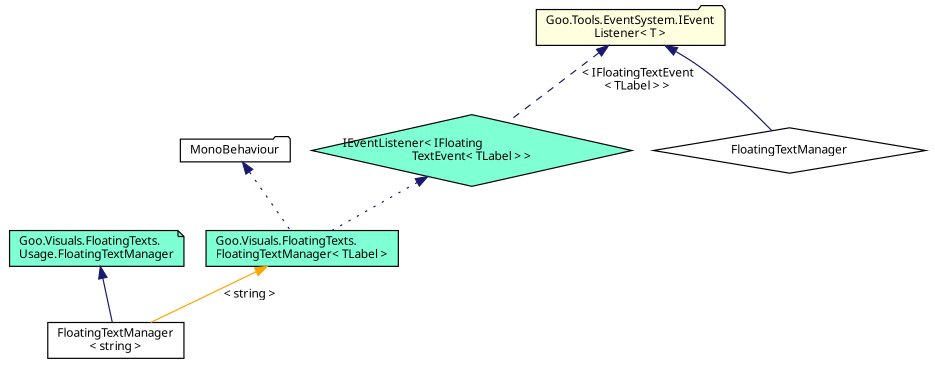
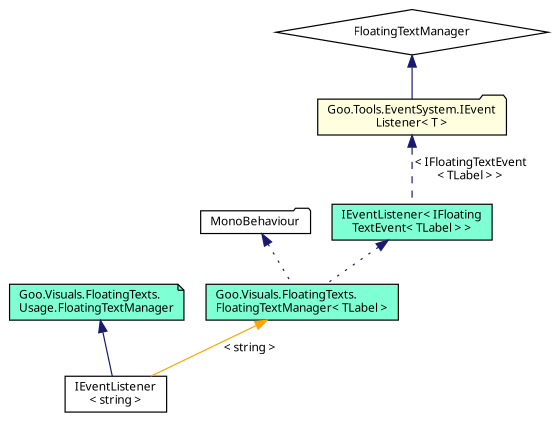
(726, 88) -> (412, 83)
(472, 150) -> (412, 222)
(116, 340) -> (116, 394)
